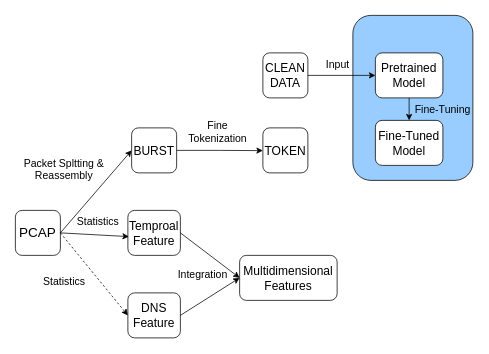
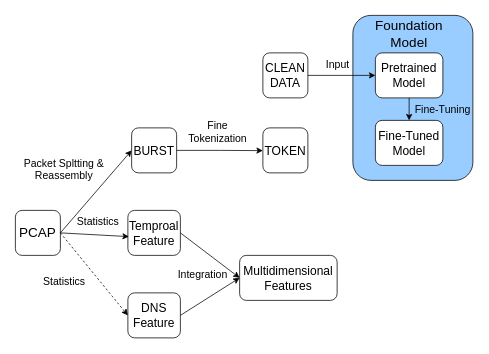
none -> (409, 34)
